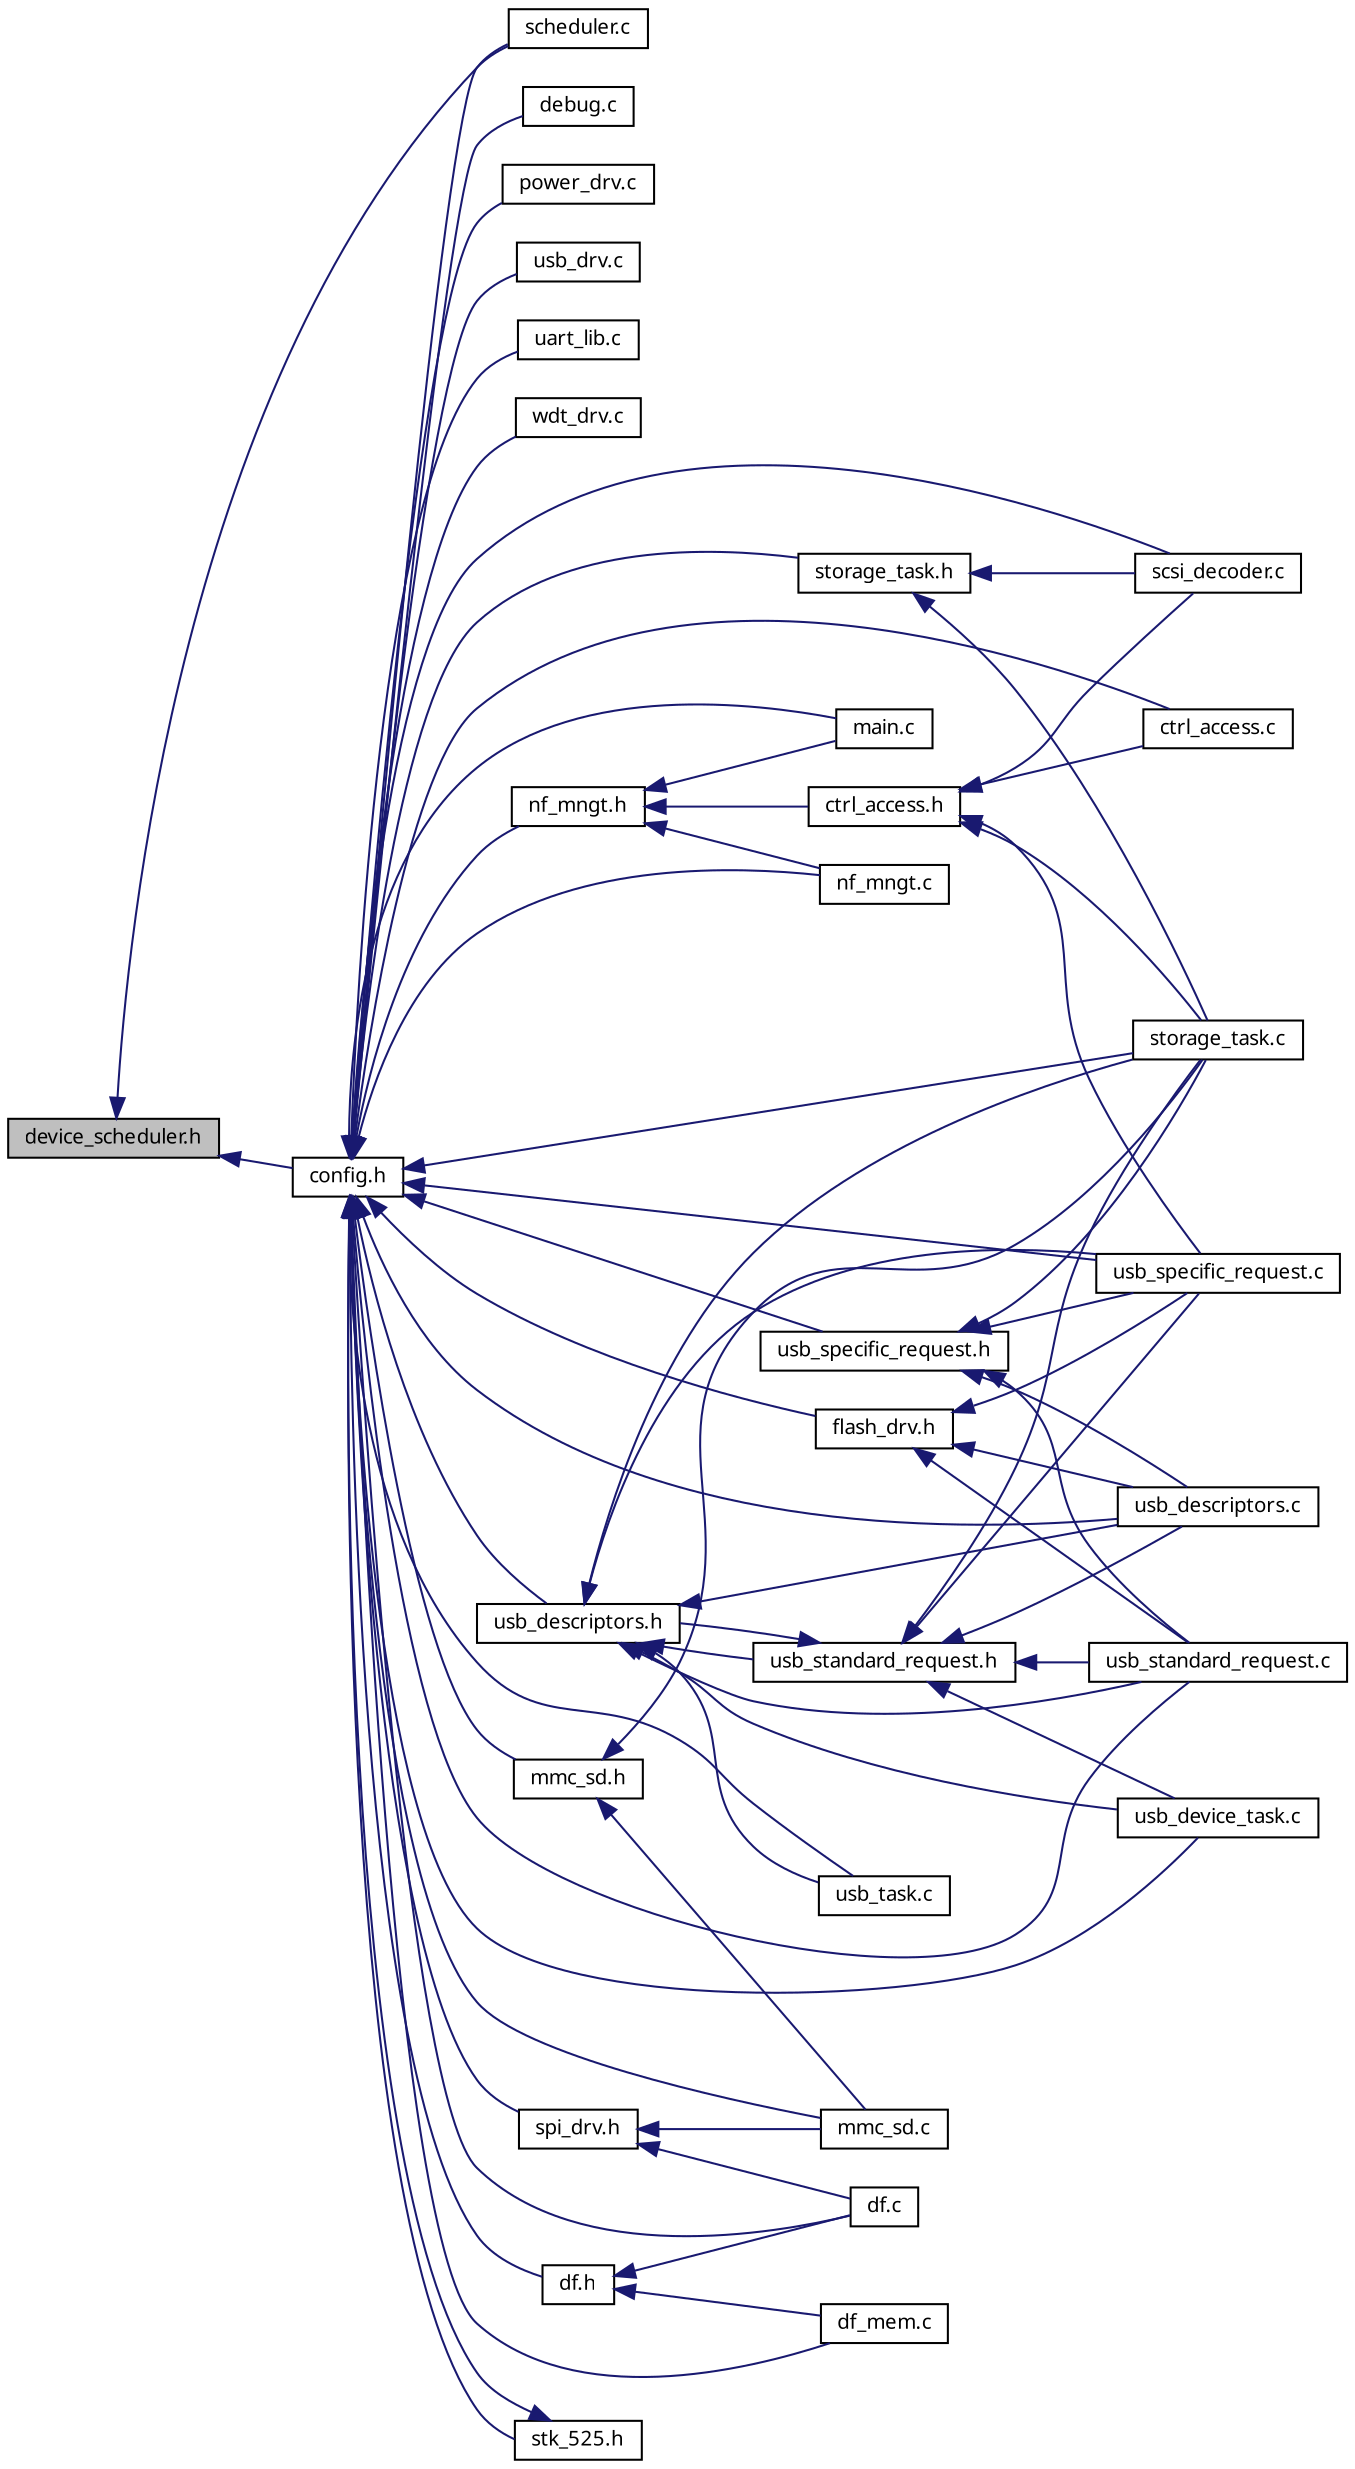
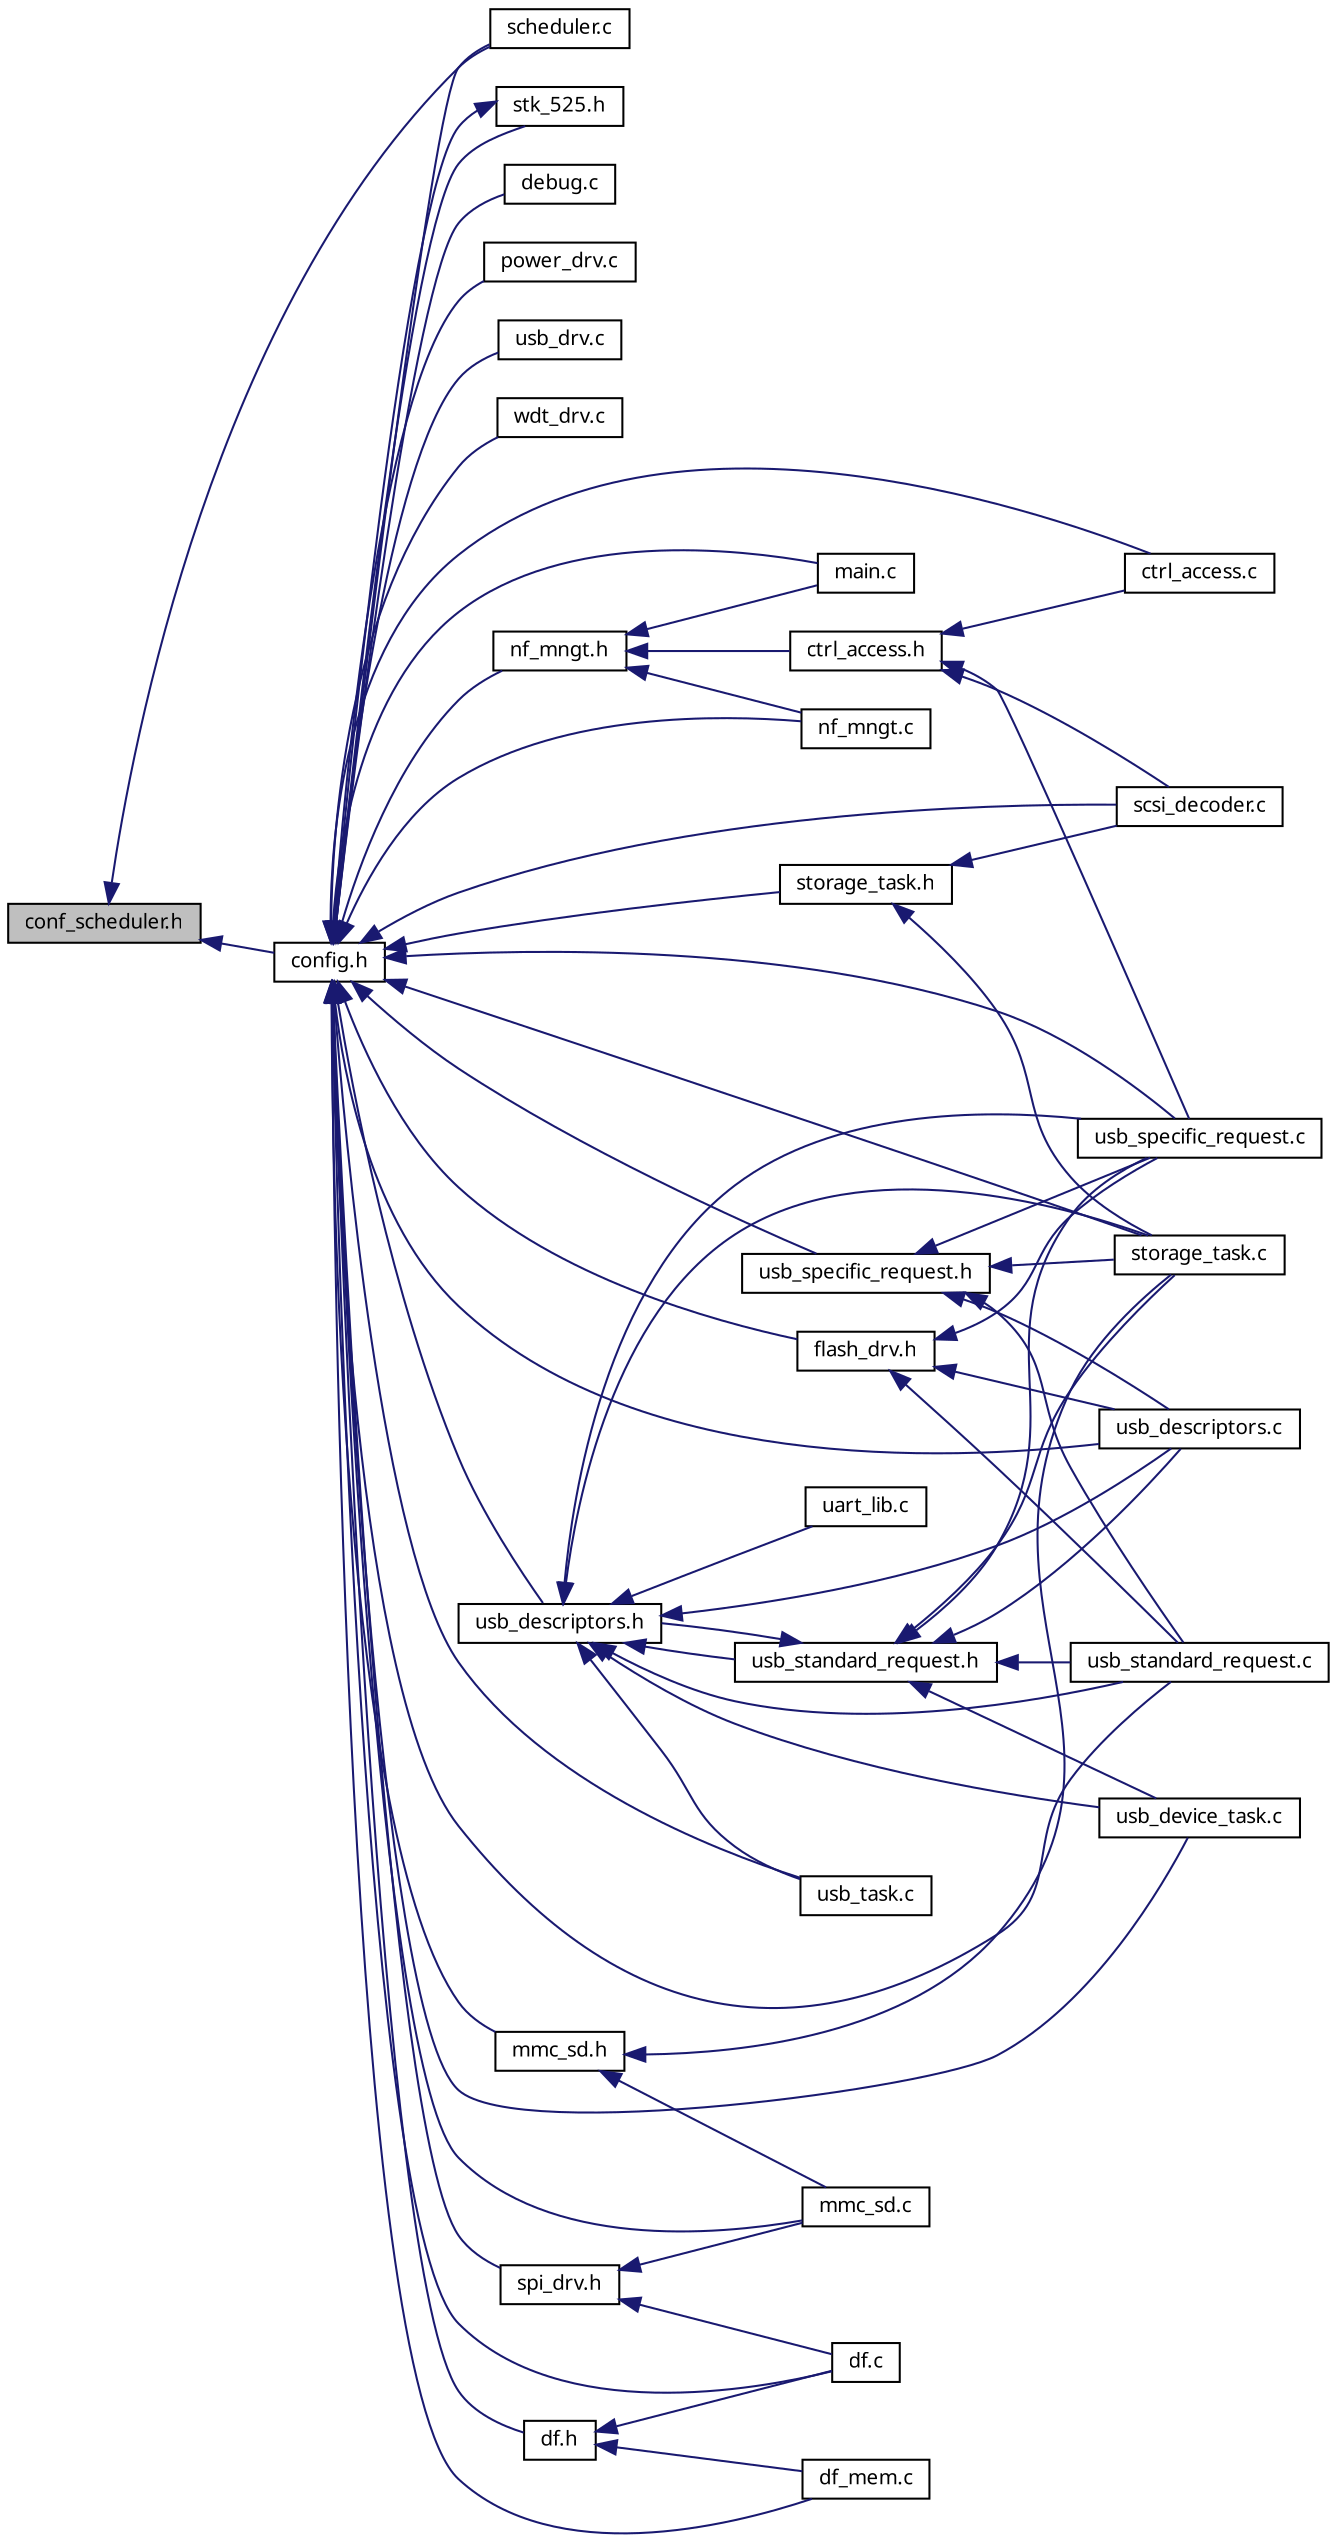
(383, 726) -> (722, 1561)
(1102, 912) -> none
(114, 1138) -> (104, 923)
